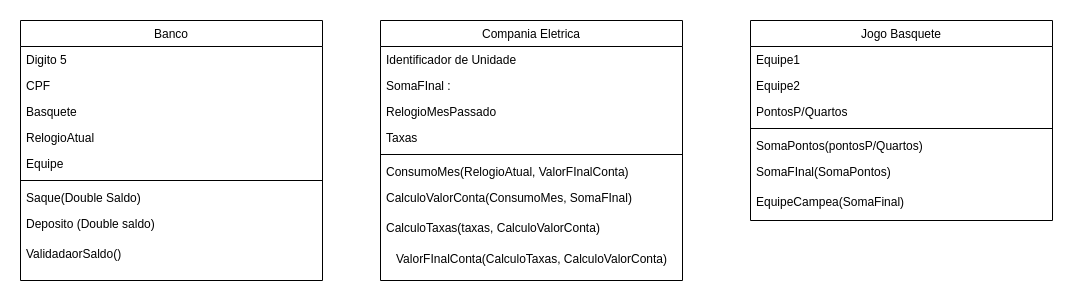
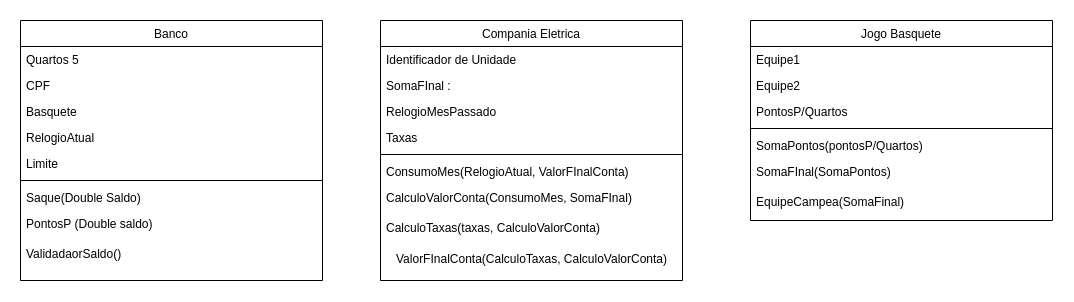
(48, 60) -> (55, 60)
(45, 164) -> (43, 164)
(95, 224) -> (94, 224)
